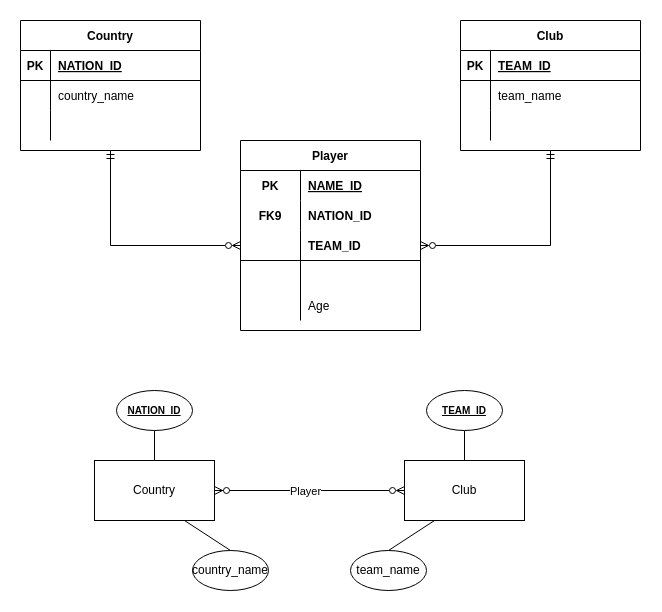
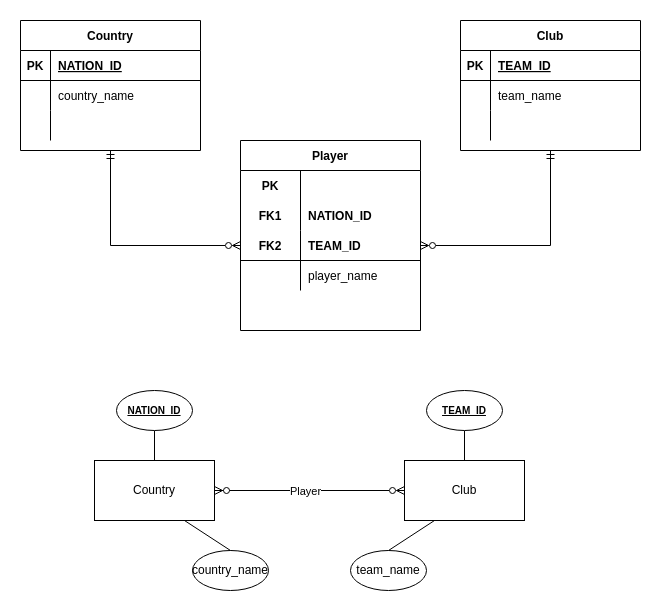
(361, 186) -> none
(270, 216) -> (270, 216)
none -> (271, 246)
none -> (361, 276)
(361, 306) -> none
